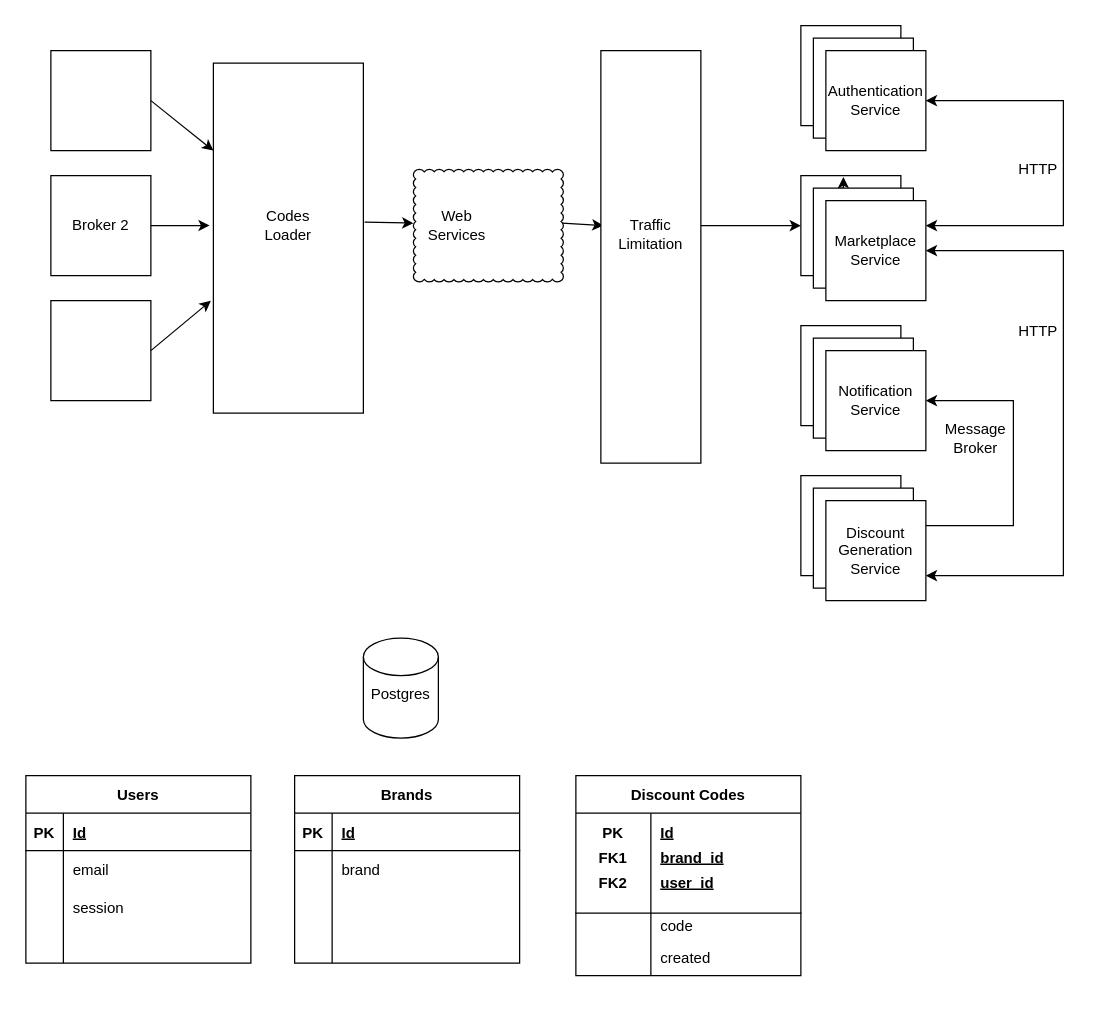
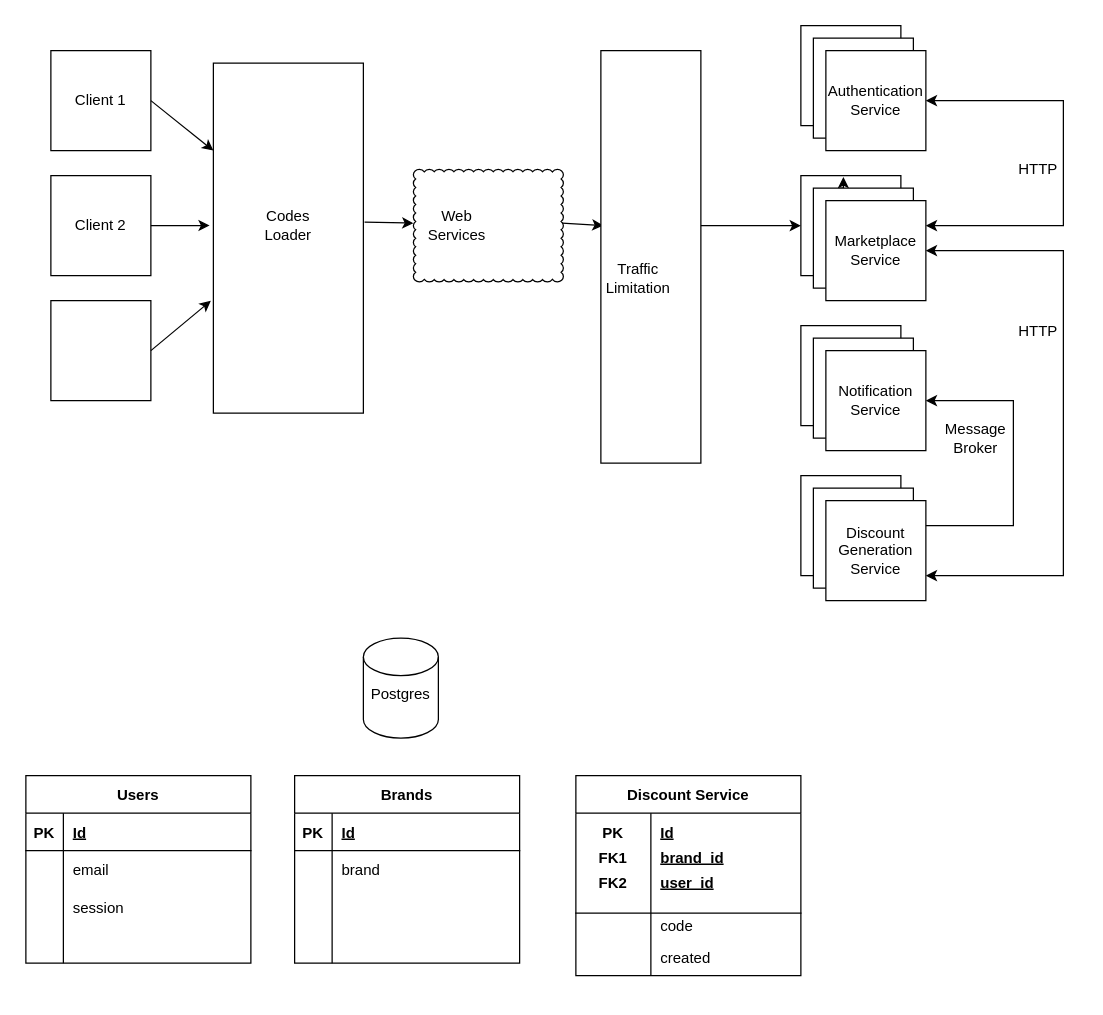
none -> (101, 101)
(101, 226) -> (101, 226)
(651, 235) -> (638, 279)
(688, 795) -> (688, 795)
